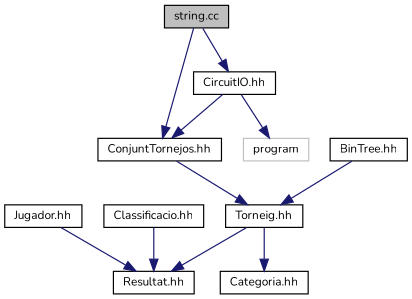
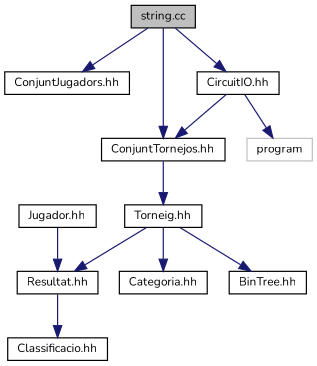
none -> (67, 83)
(322, 180) -> (210, 246)
(154, 243) -> (58, 310)
